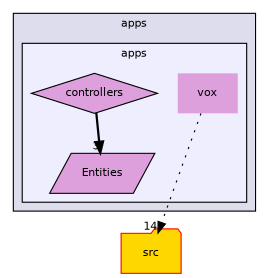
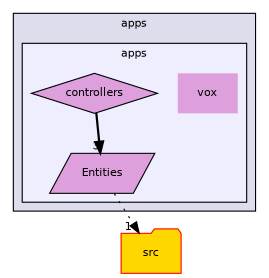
(181, 168) -> (124, 209)
